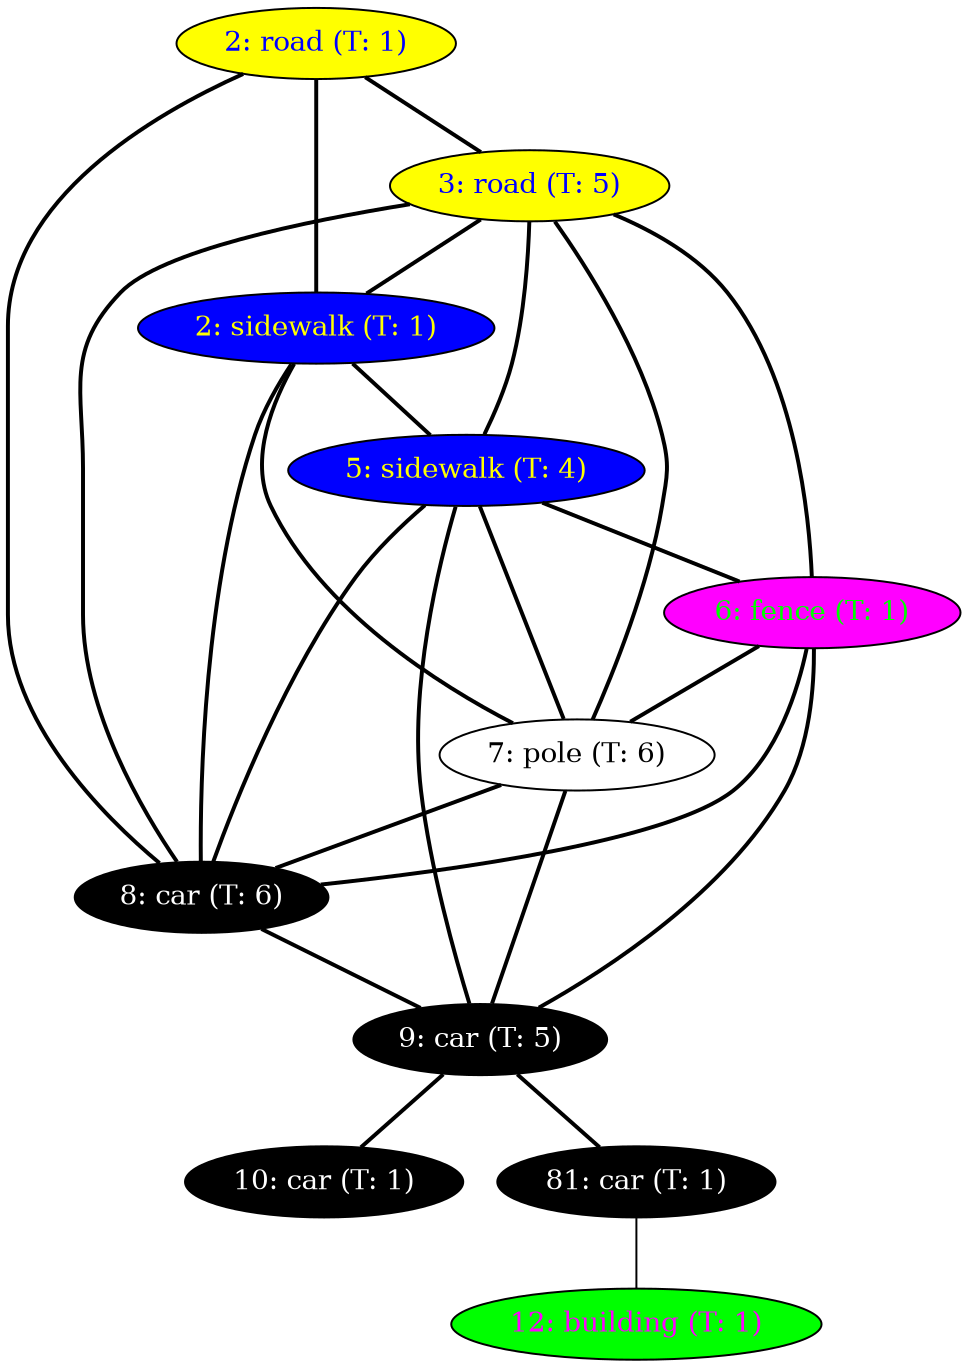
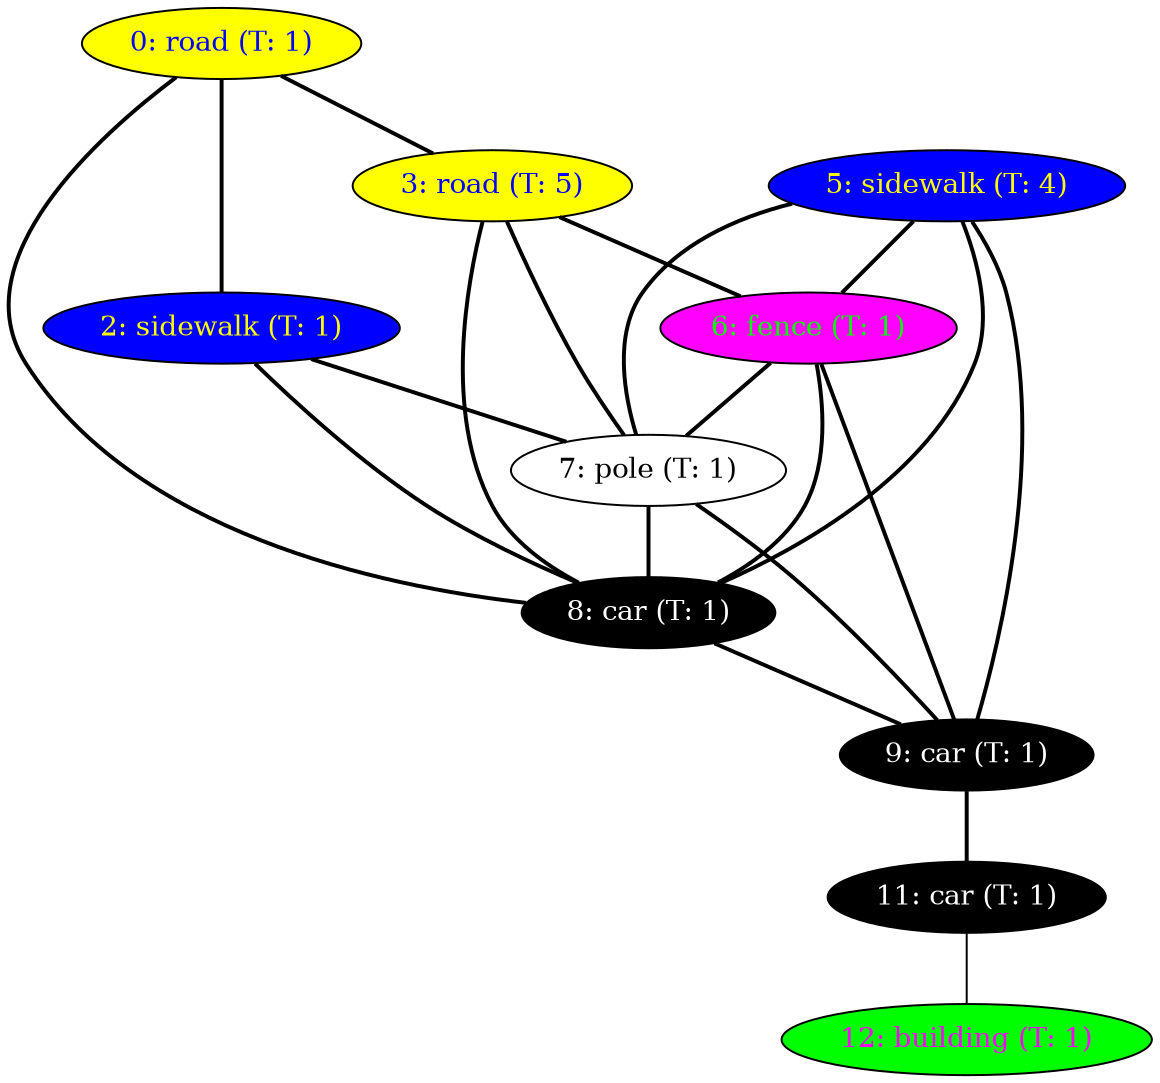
(316, 43) -> (222, 43)
(424, 257) -> none
(519, 331) -> none
(391, 399) -> none
(577, 755) -> (649, 470)
(202, 897) -> (649, 613)
(480, 1040) -> (967, 755)
(324, 1182) -> none
(636, 1182) -> (967, 897)
